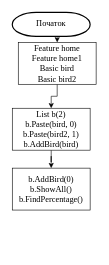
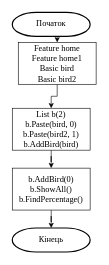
none -> (51, 219)
none -> (51, 240)
